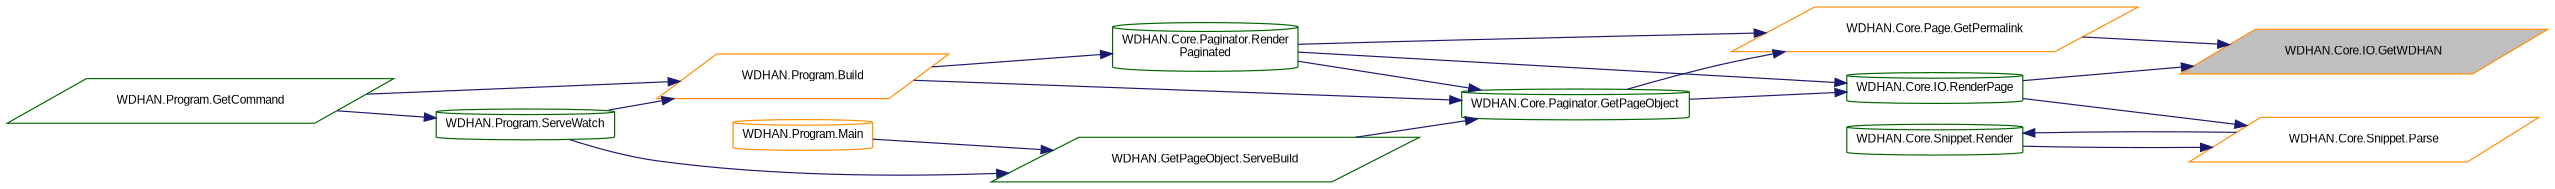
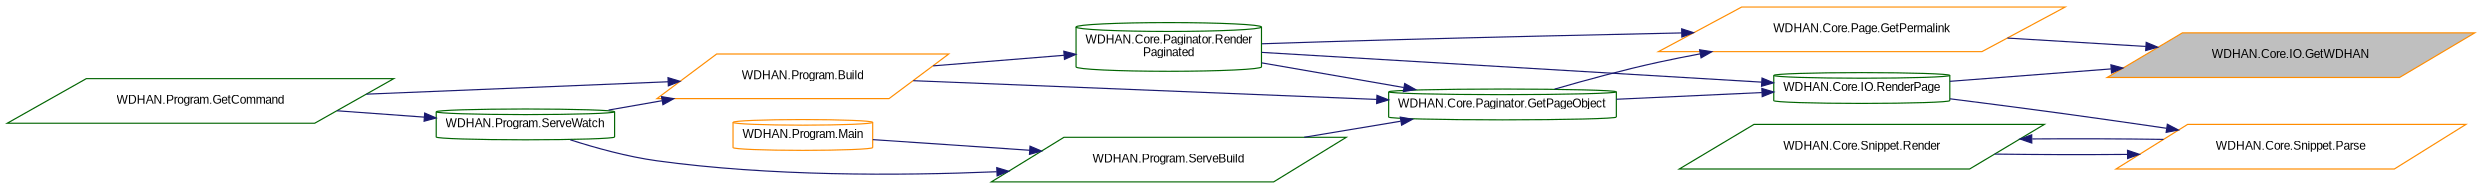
(1935, 140) -> (1862, 147)
(1205, 160) -> (1169, 160)
